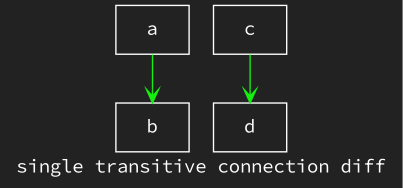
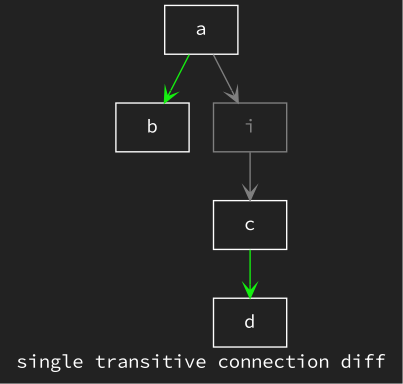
none -> (250, 127)
